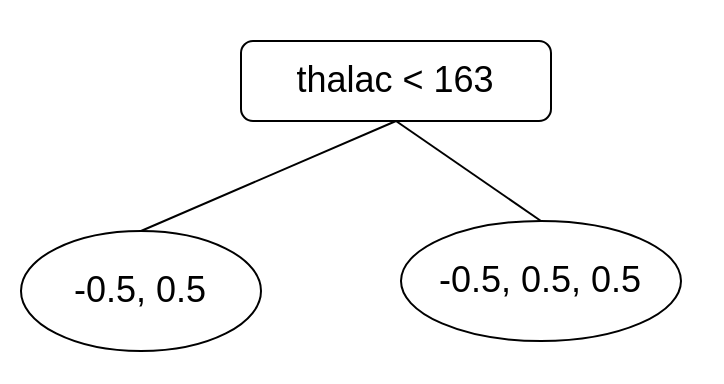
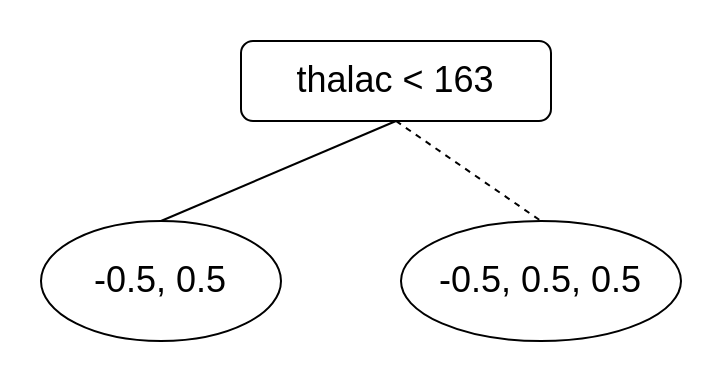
(470, 172) -> (470, 172)
(141, 291) -> (161, 281)
